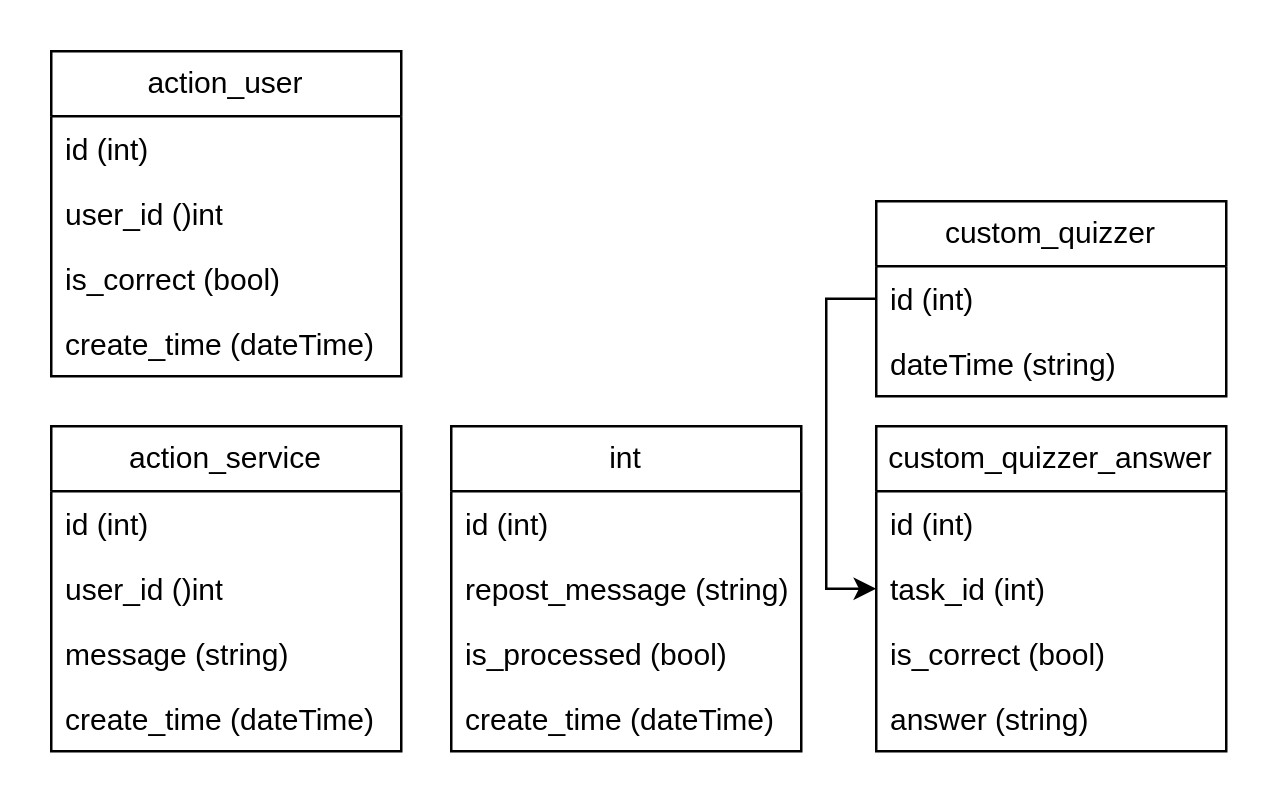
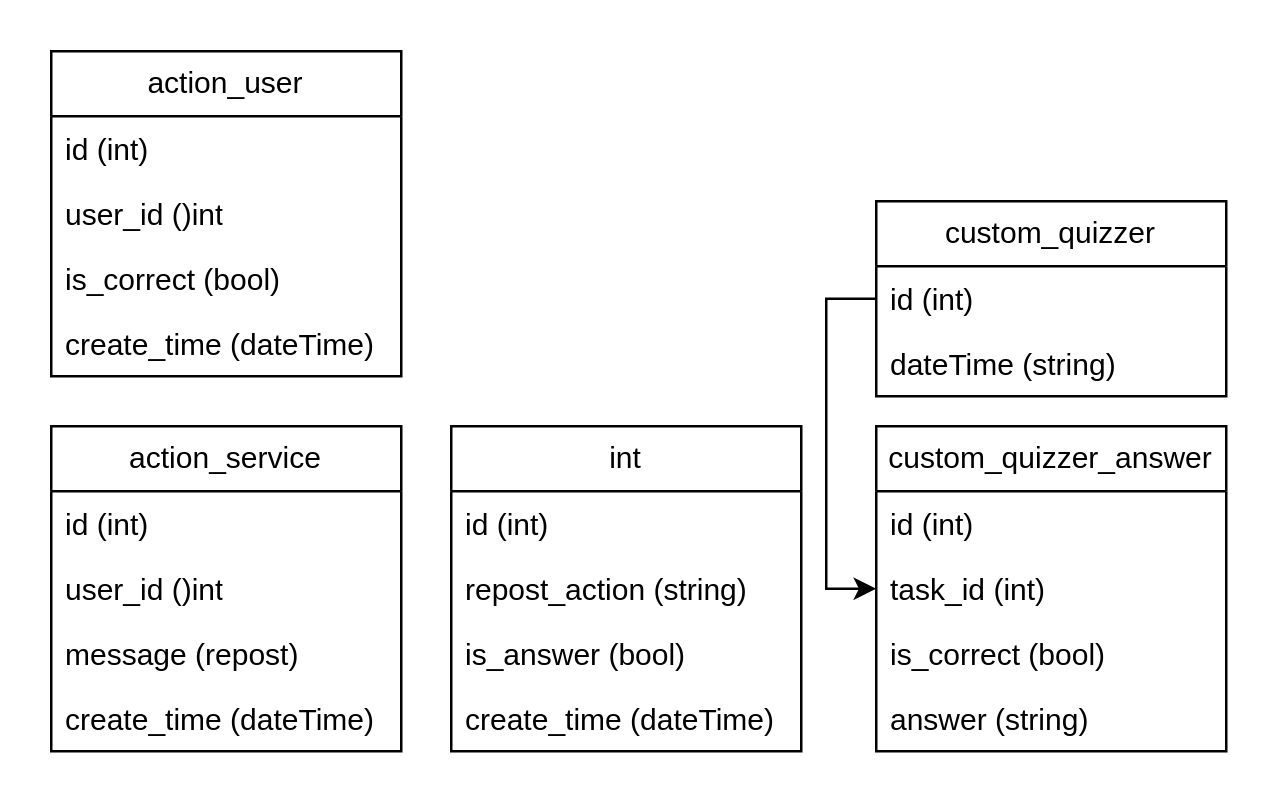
(629, 610) -> (629, 610)
(193, 657) -> (197, 657)
(614, 657) -> (589, 657)
